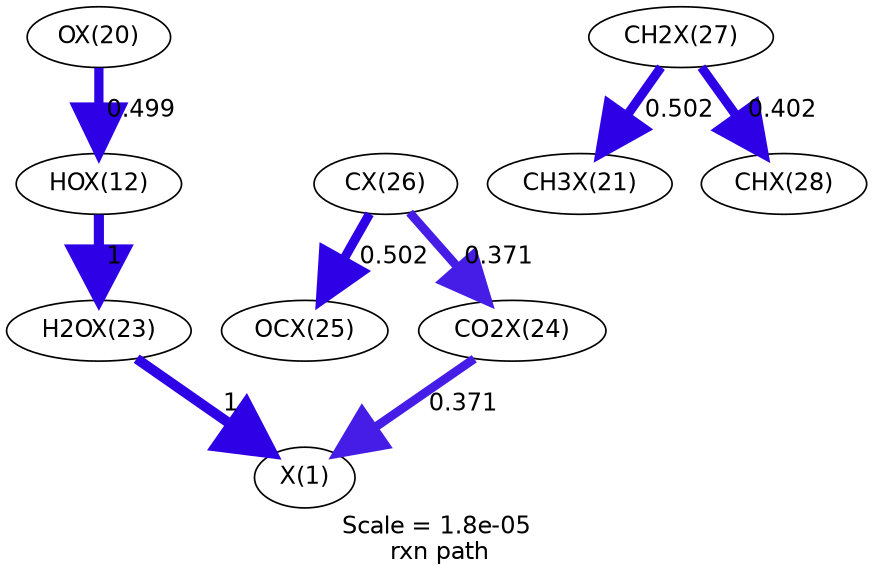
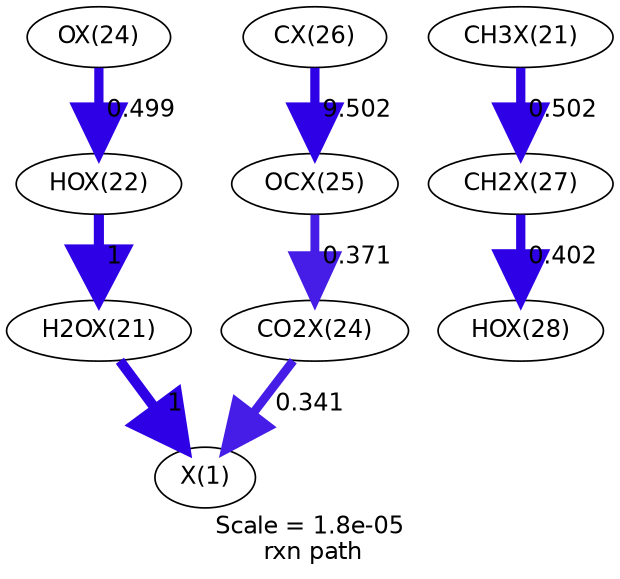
(99, 37) -> (99, 37)
(644, 91) -> (521, 87)
(99, 184) -> (99, 184)
(784, 184) -> (521, 331)
(434, 240) -> (315, 235)
(391, 257) -> (354, 111)
(99, 331) -> (99, 331)
(460, 404) -> (306, 404)
